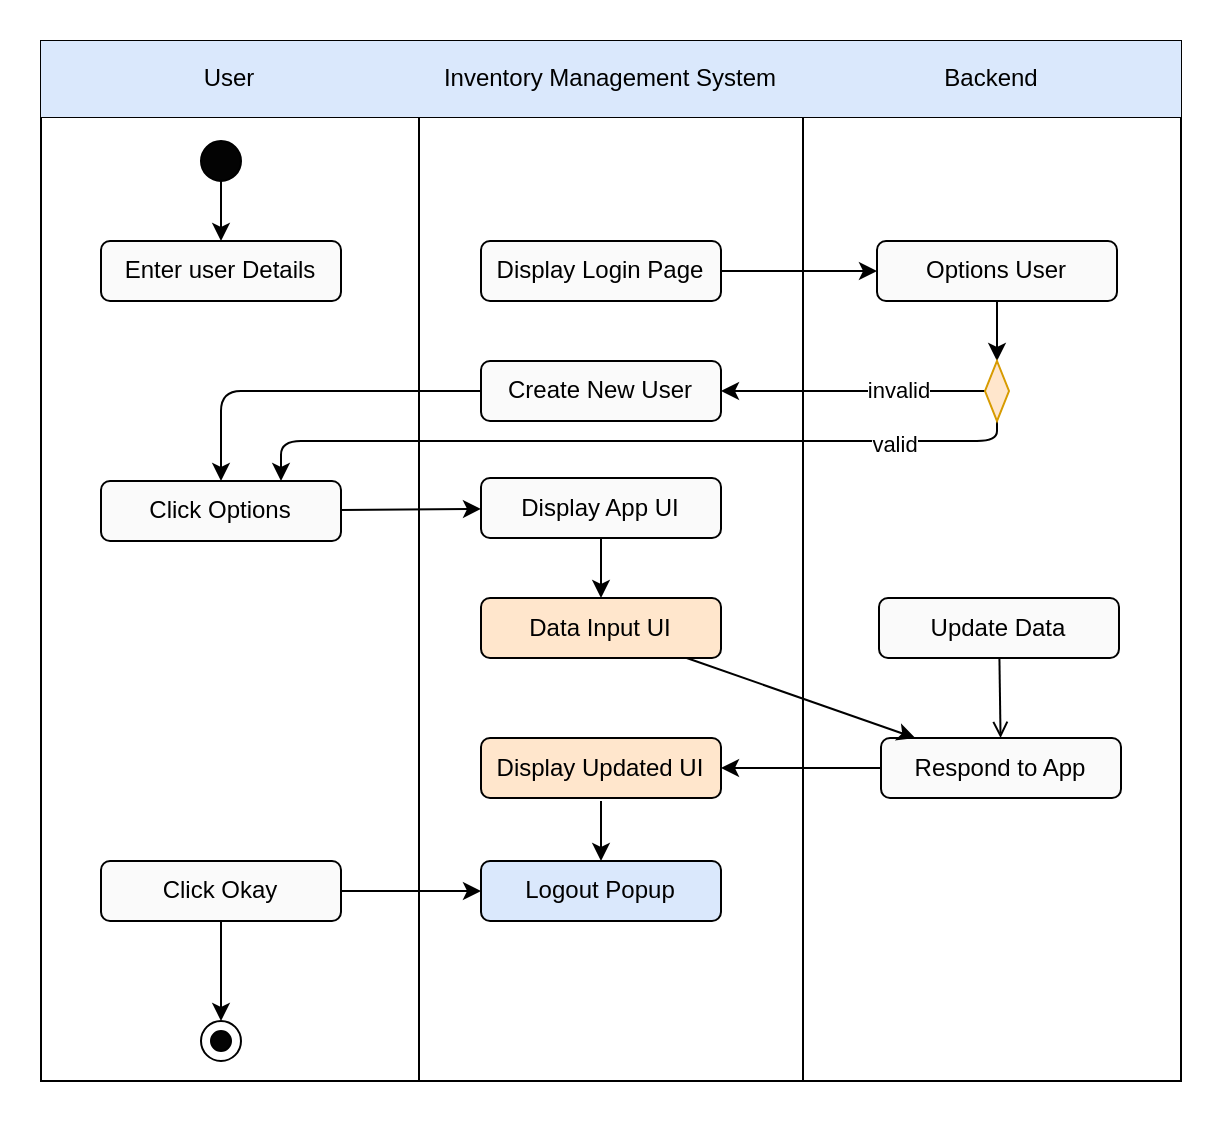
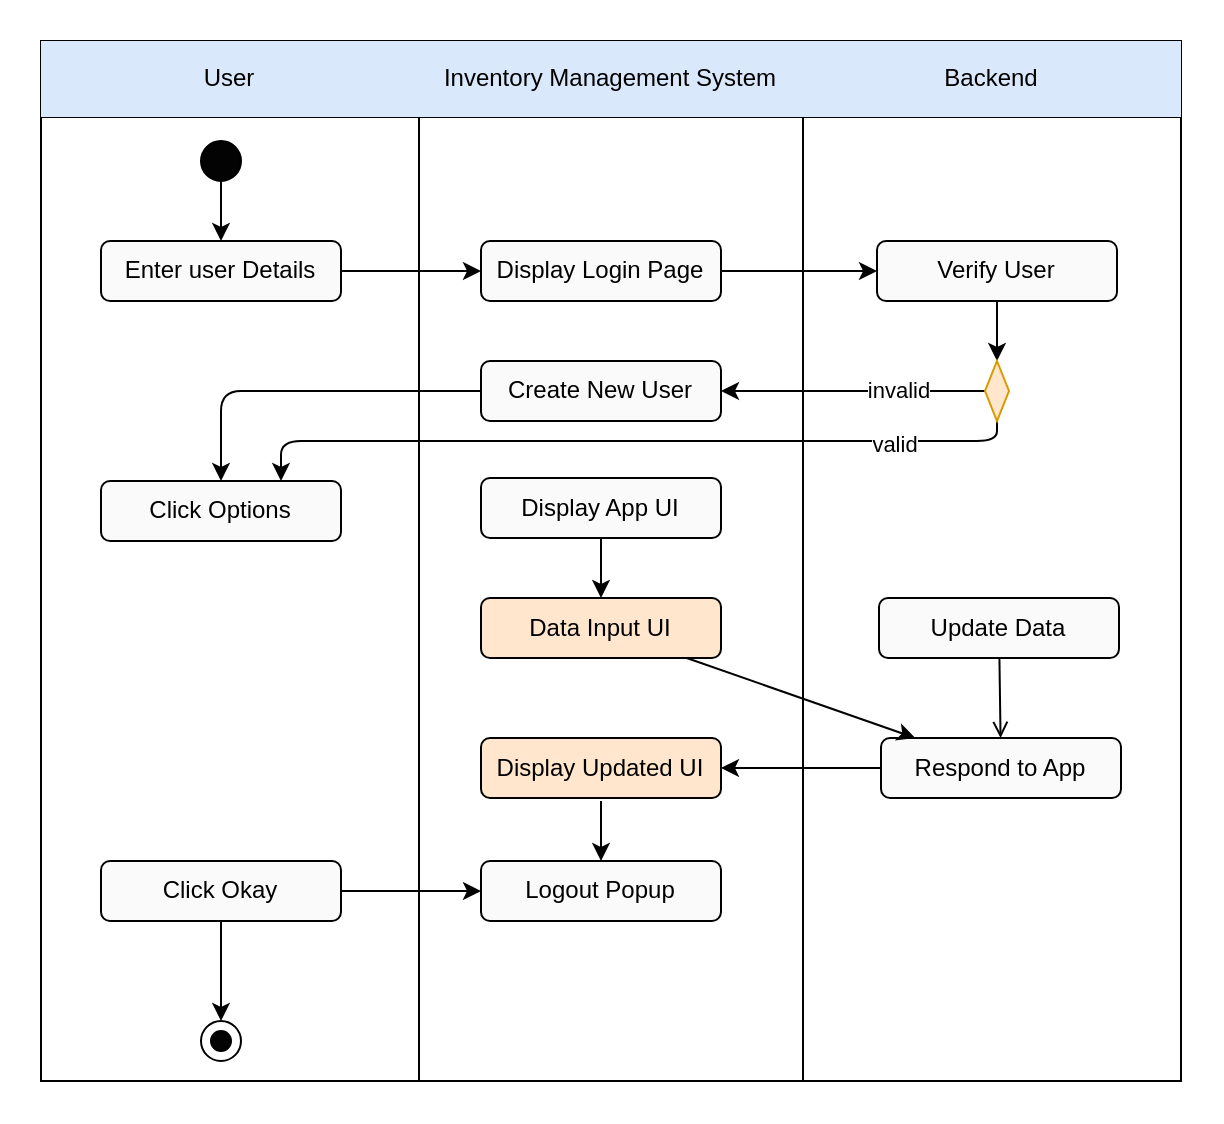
none -> (404, 271)
(997, 271) -> (997, 271)
(404, 510) -> none
(601, 891) -> (601, 891)
